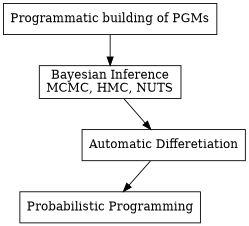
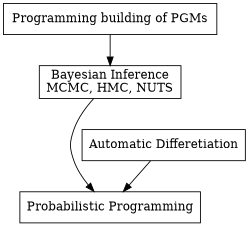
(110, 19) -> (110, 19)
(134, 111) -> (71, 141)
